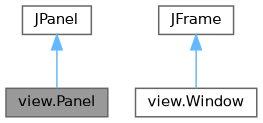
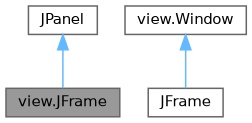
(196, 69) -> (186, 69)
(57, 103) -> (63, 103)
